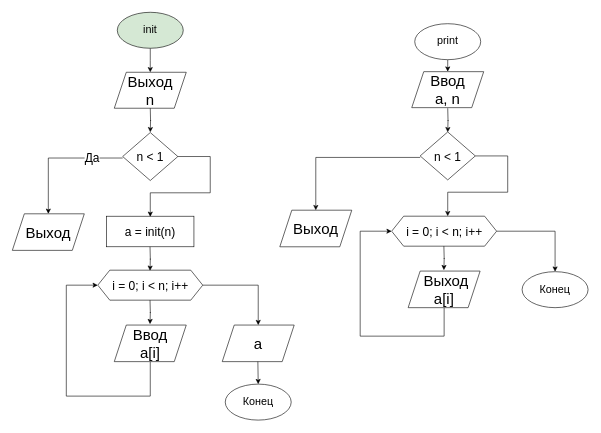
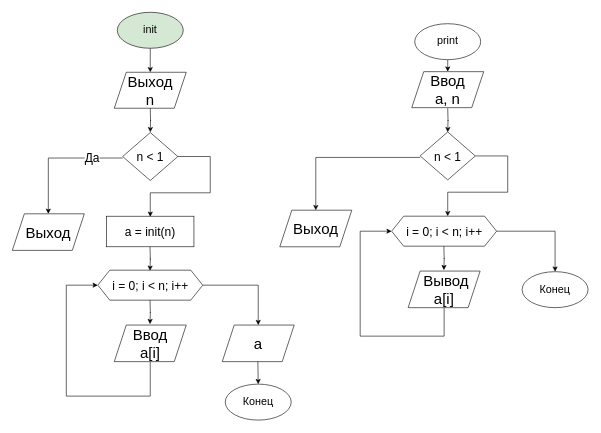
(444, 290) -> (444, 290)
